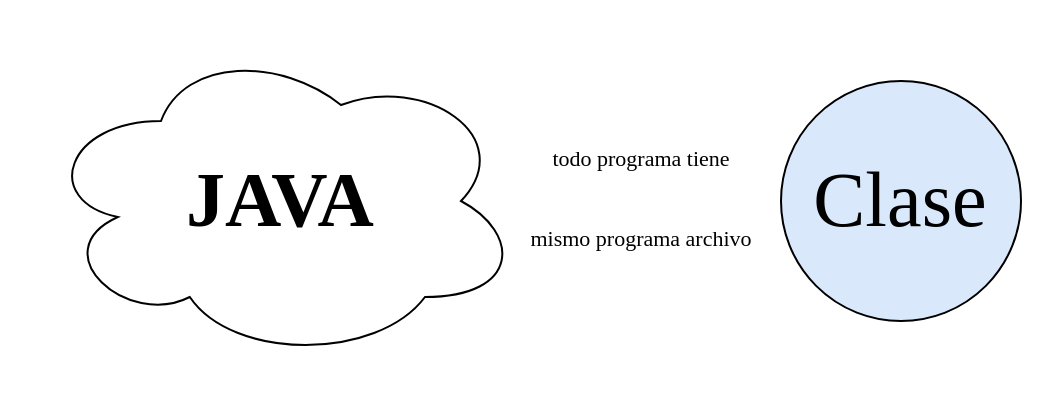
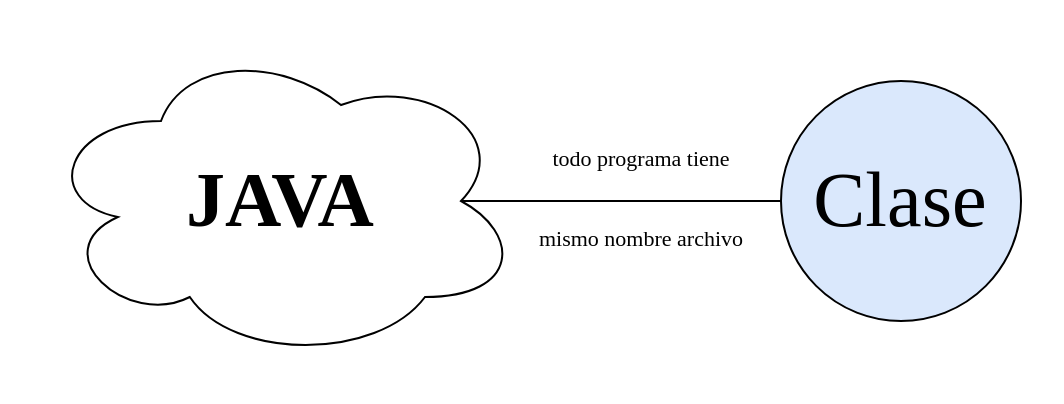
none -> (621, 201)
(642, 221) -> (642, 221)
